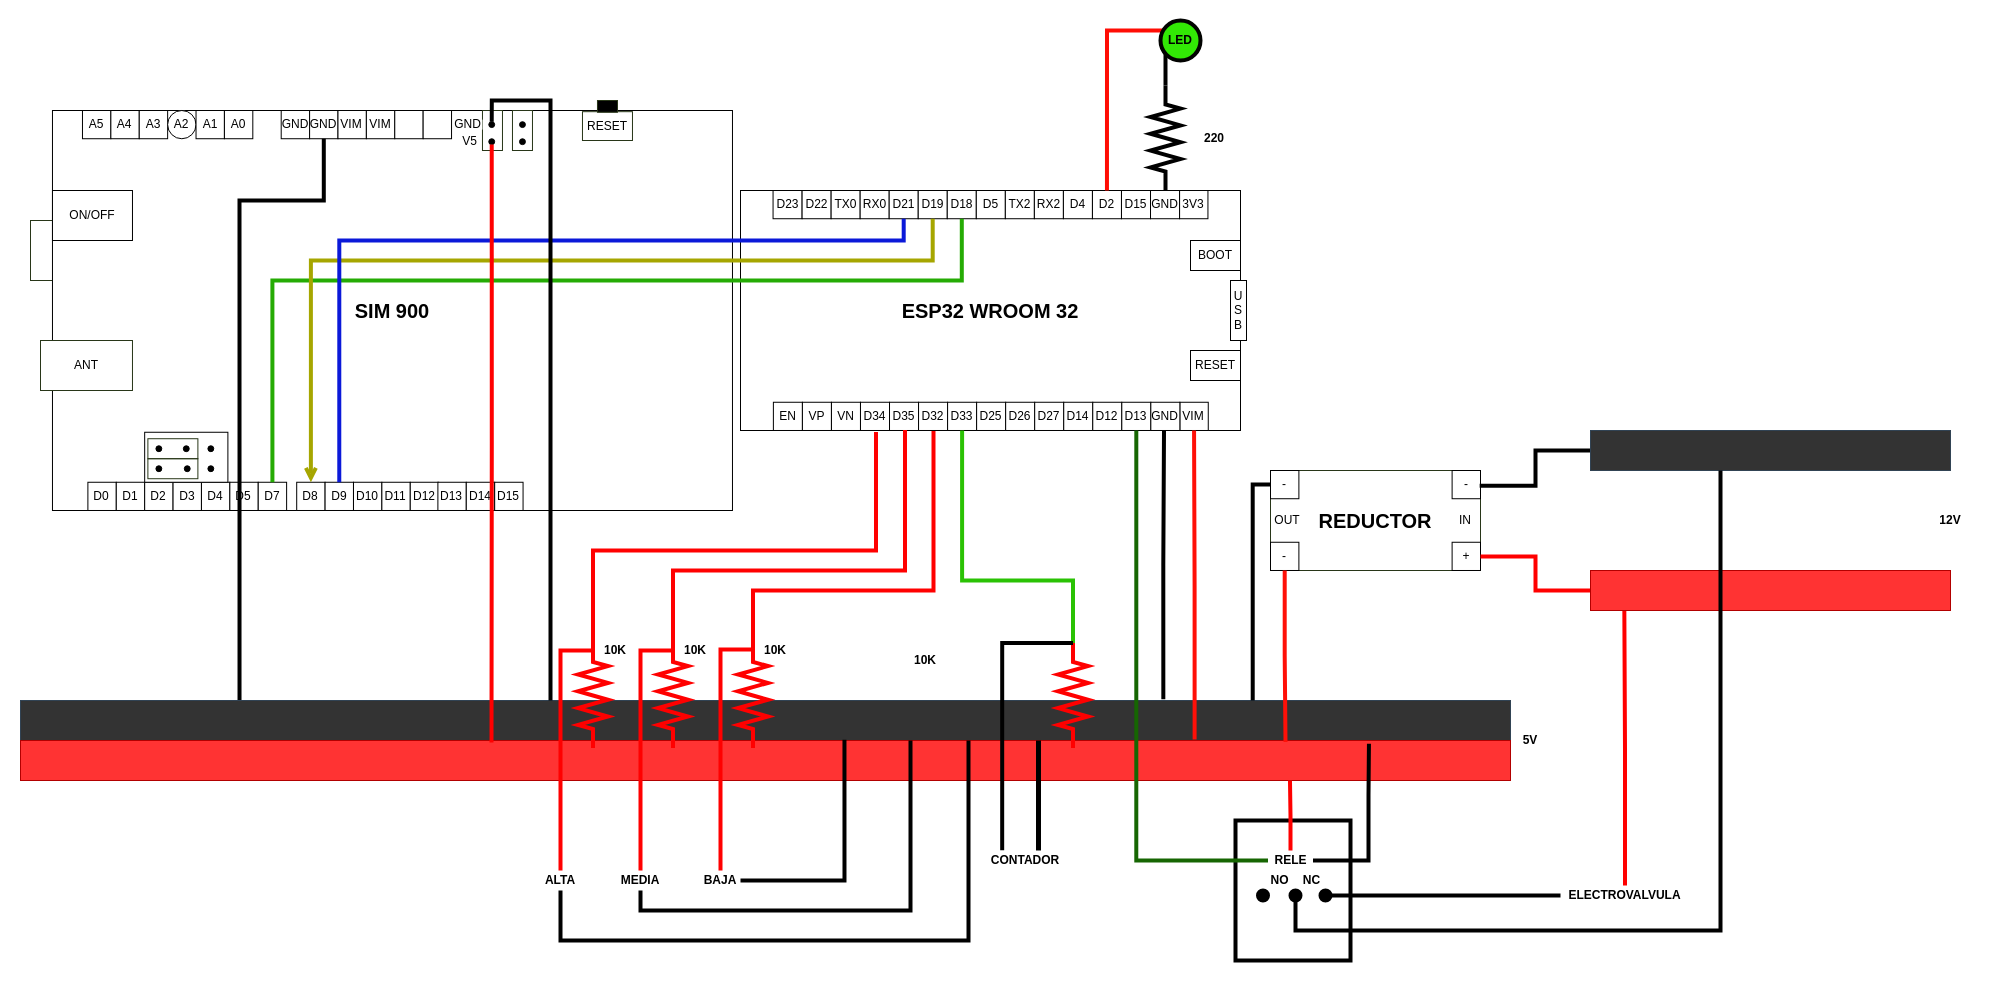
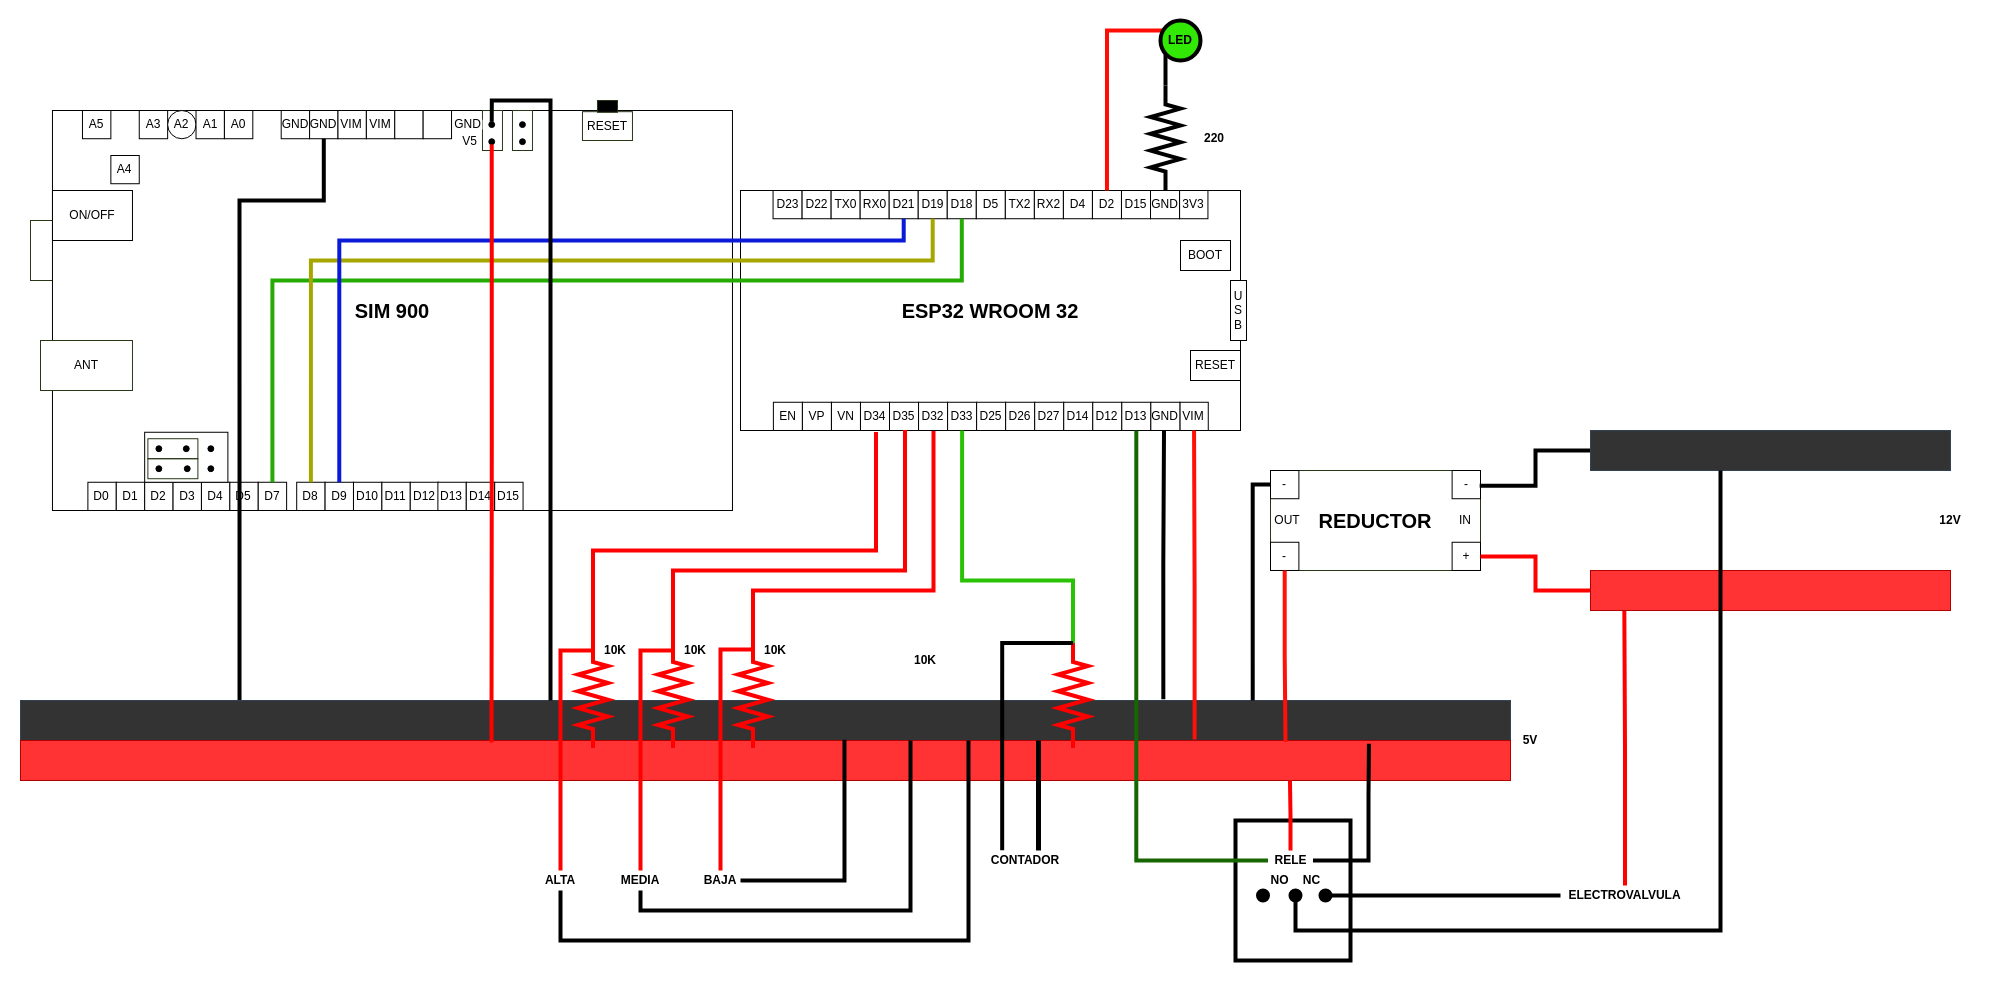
(125, 125) -> (125, 170)
(1216, 256) -> (1206, 256)
(311, 469) -> (311, 474)
